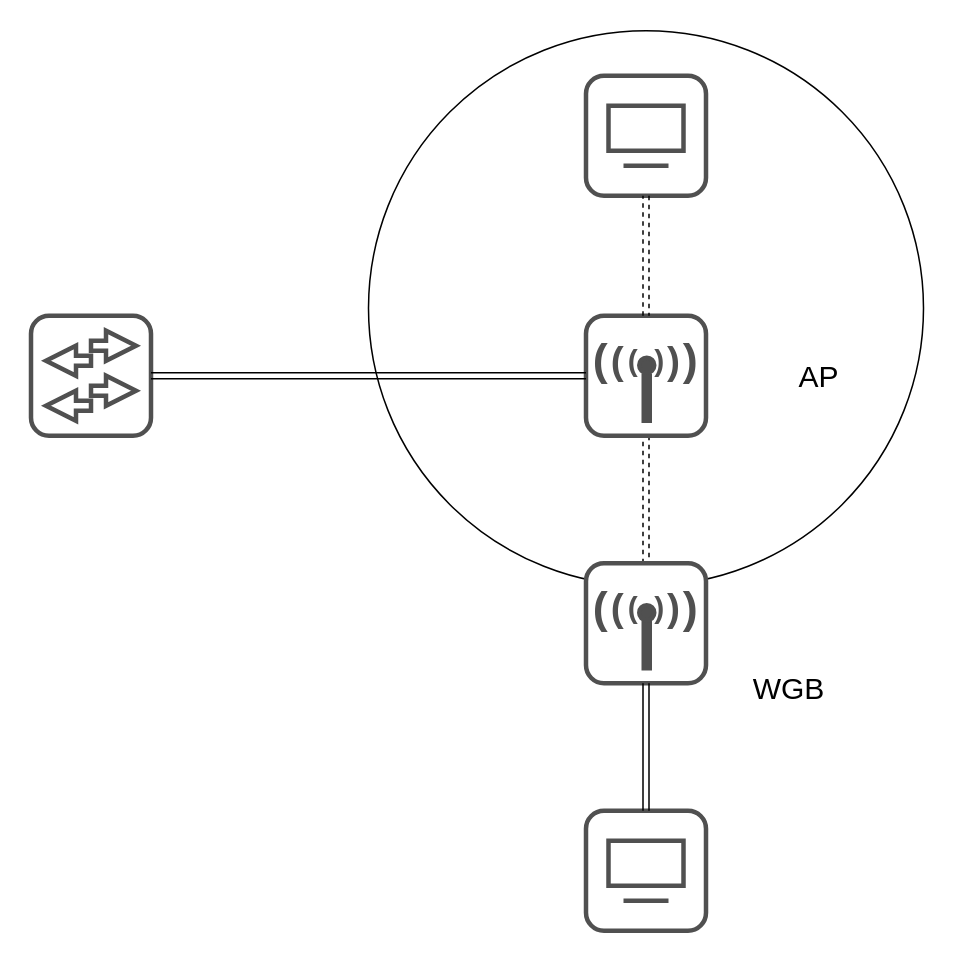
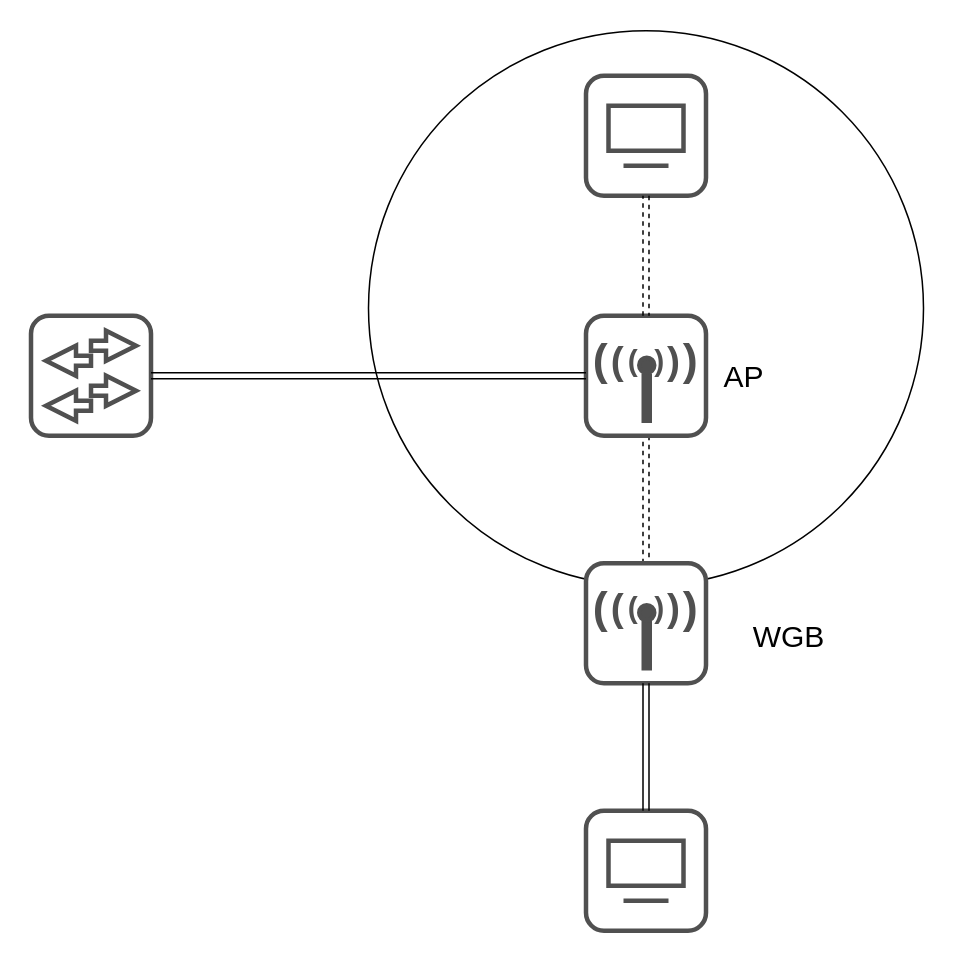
(818, 376) -> (743, 376)
(788, 688) -> (788, 635)
